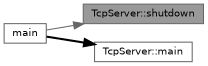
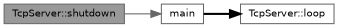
(60, 28) -> (138, 14)
(143, 52) -> (287, 14)
